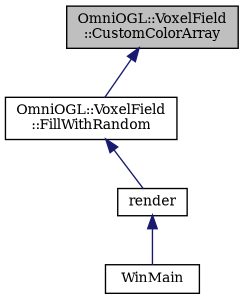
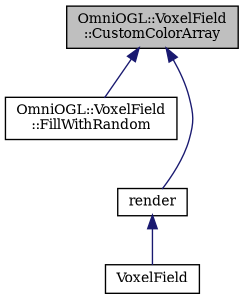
(129, 169) -> (192, 126)
(152, 279) -> (152, 279)
